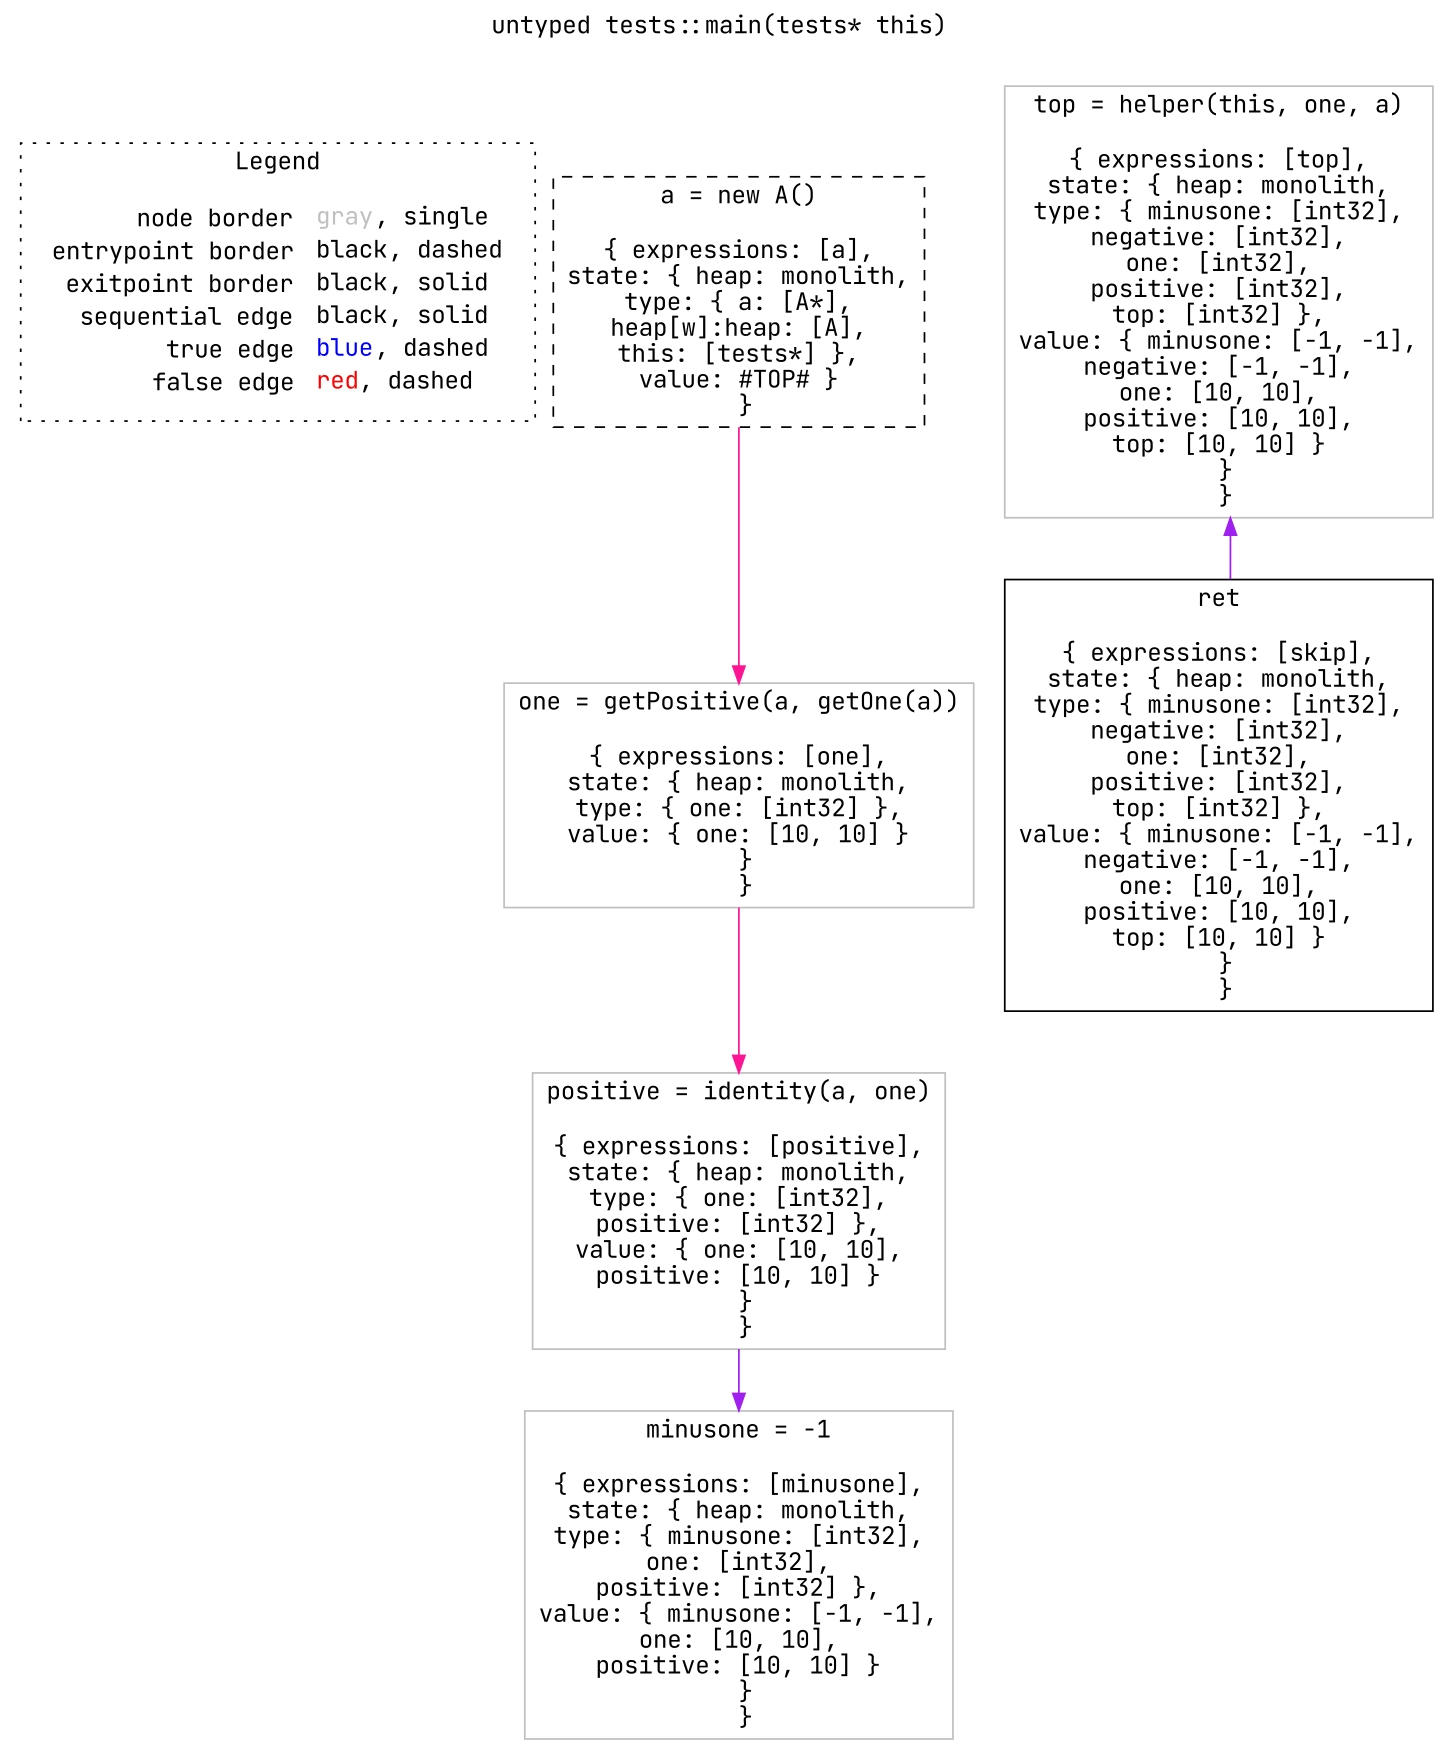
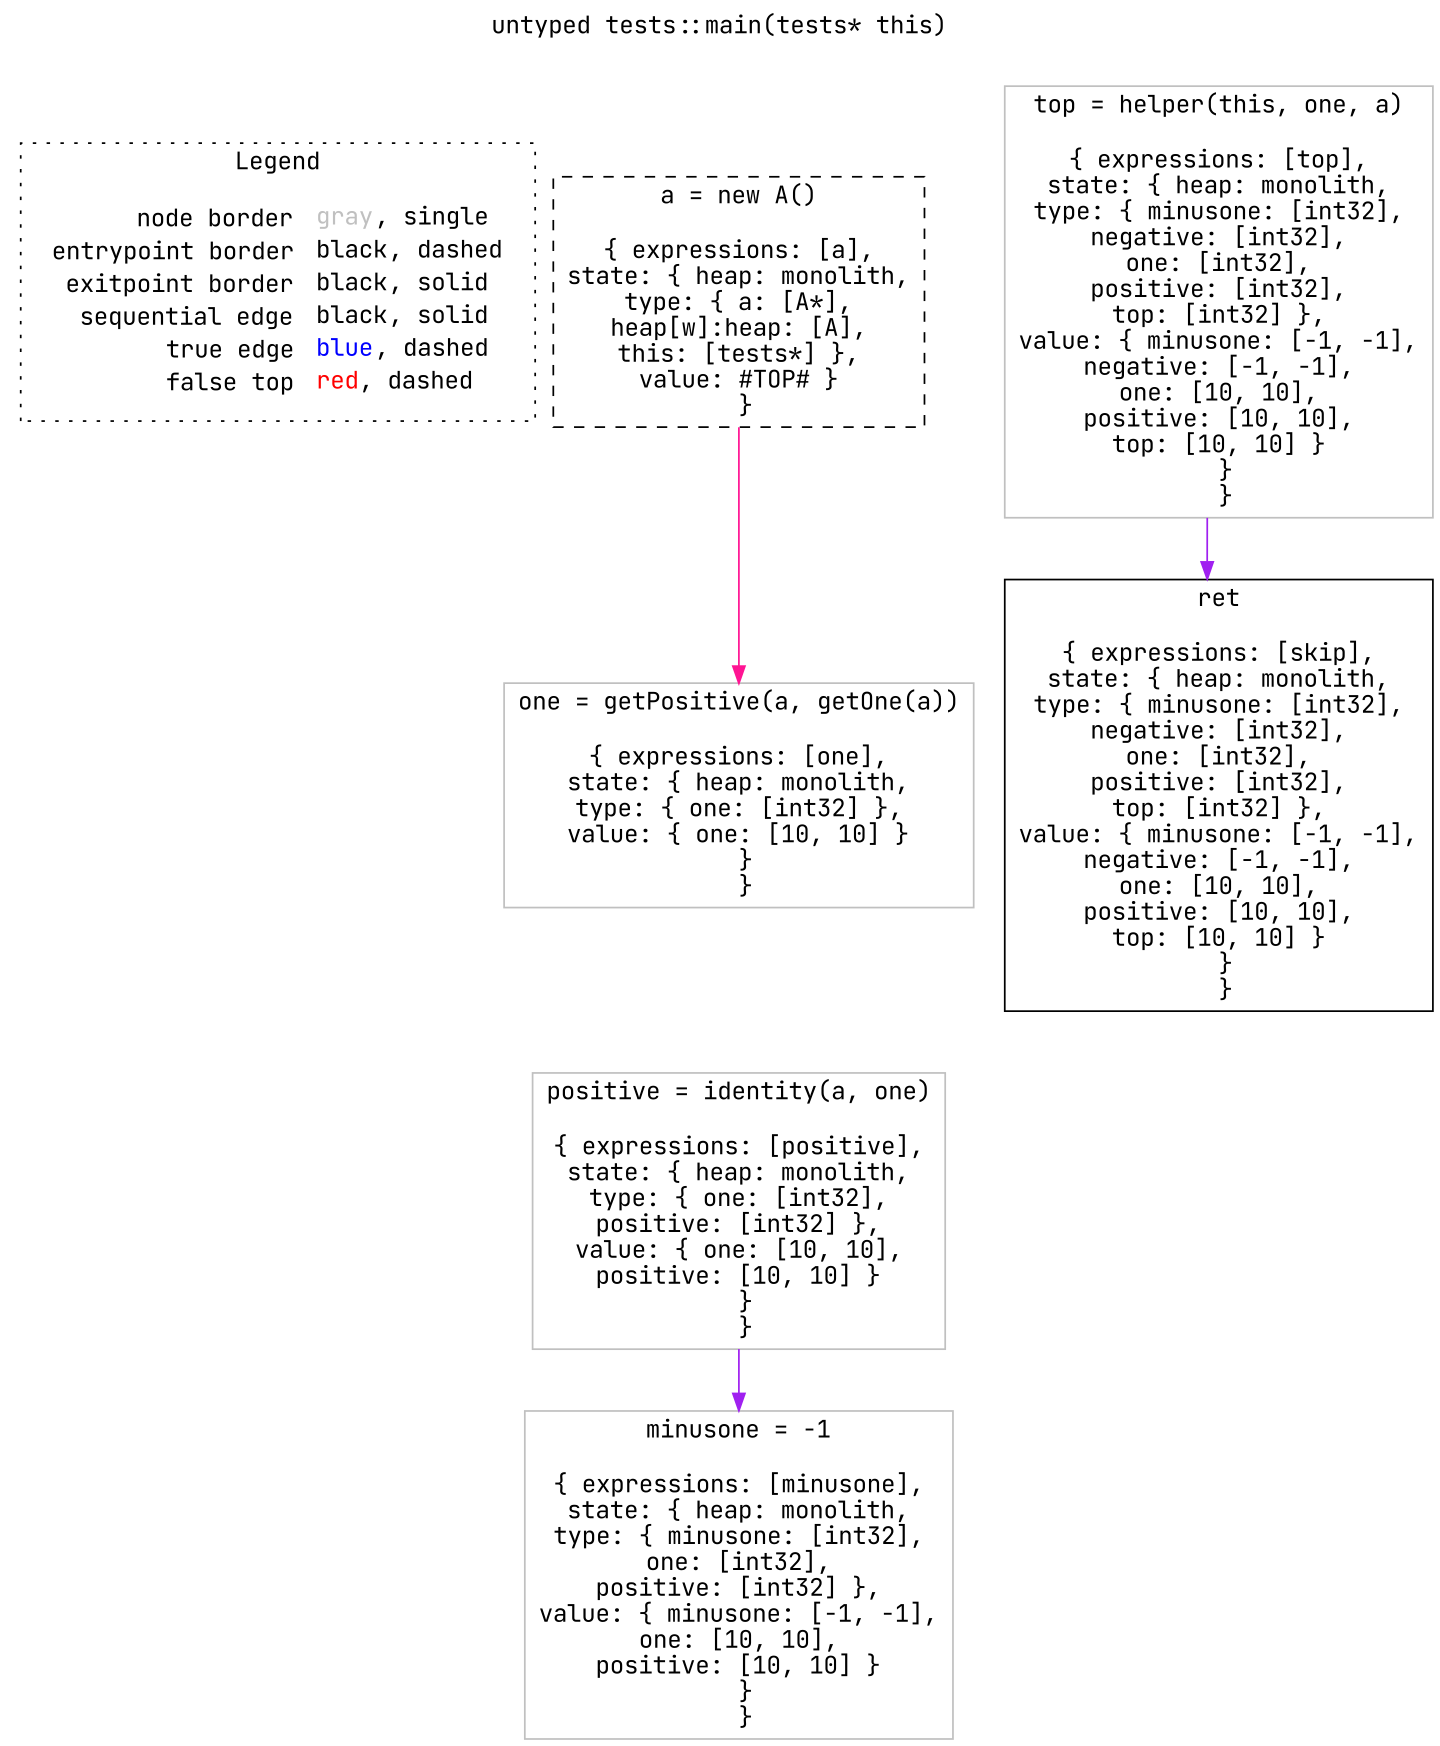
(230, 383) -> (237, 383)
(1230, 557) -> (1207, 540)
(739, 981) -> none
